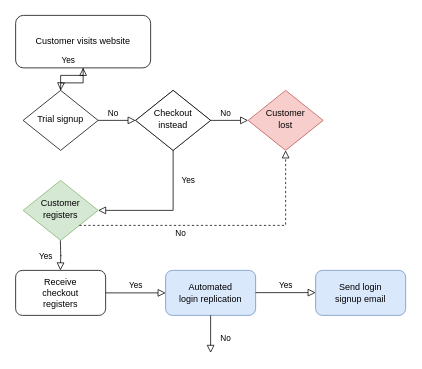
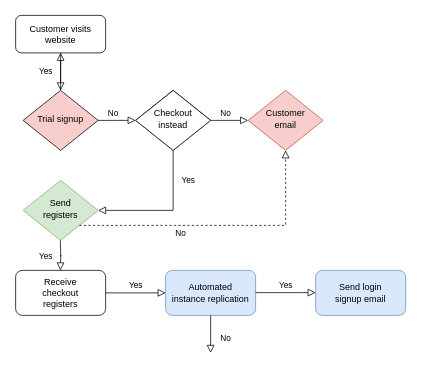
(83, 42) -> (60, 34)
(285, 119) -> (285, 119)
(60, 120) -> (60, 120)
(60, 209) -> (60, 209)
(210, 293) -> (210, 293)
